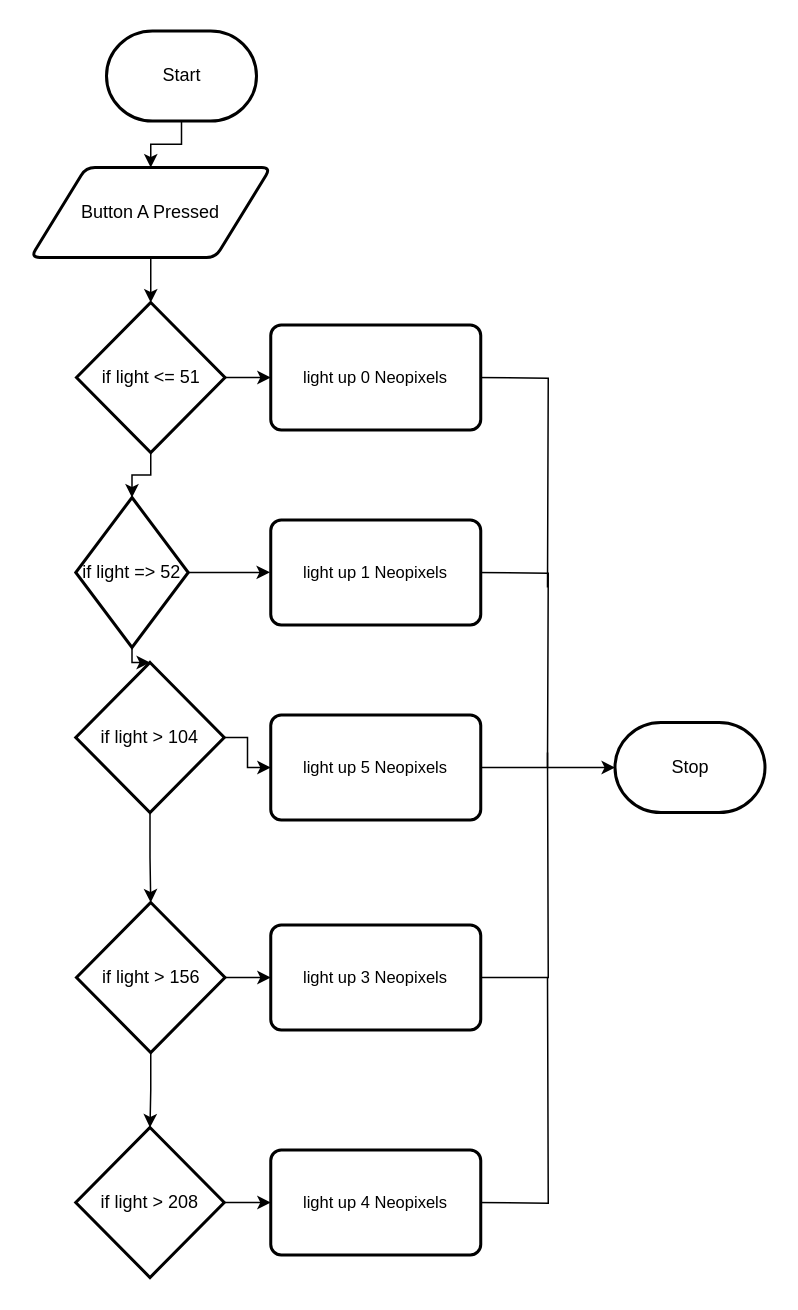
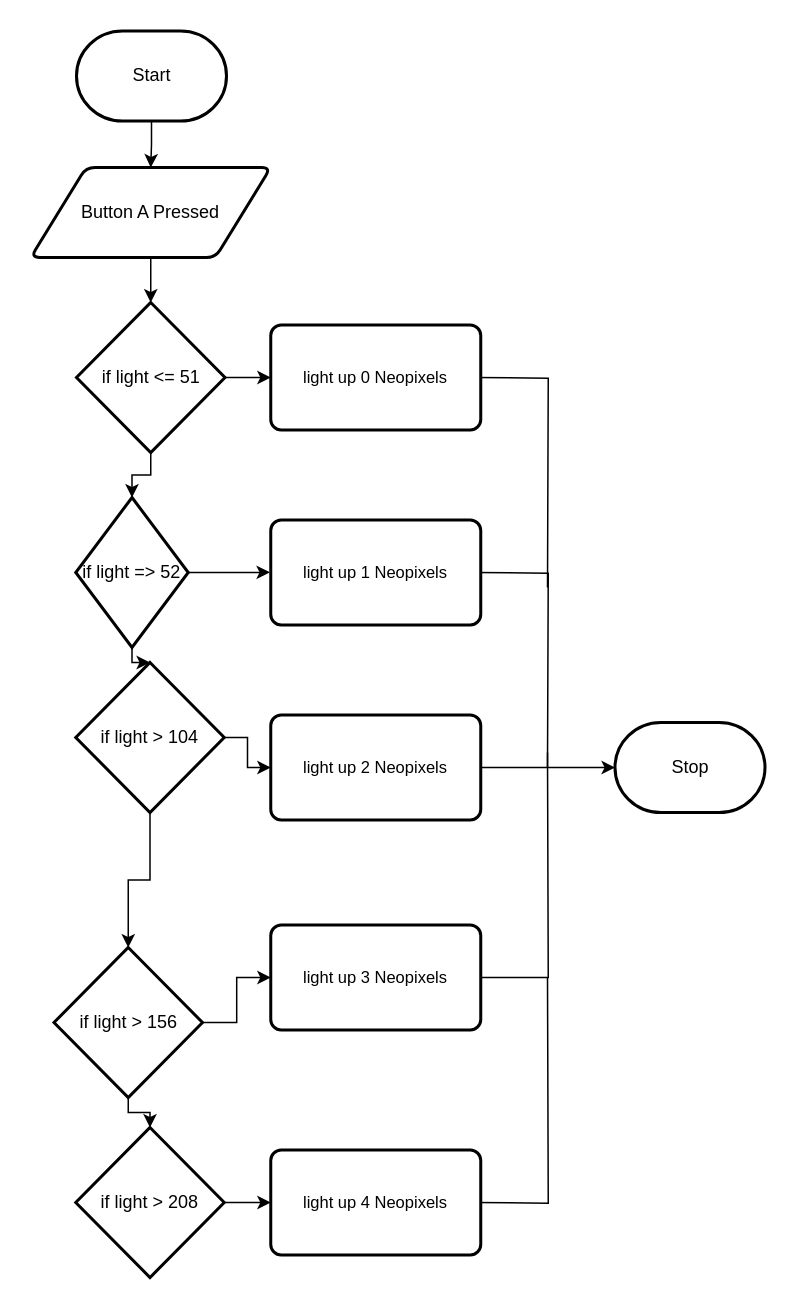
(182, 76) -> (152, 76)
(376, 767) -> (376, 767)
(151, 977) -> (128, 1022)
